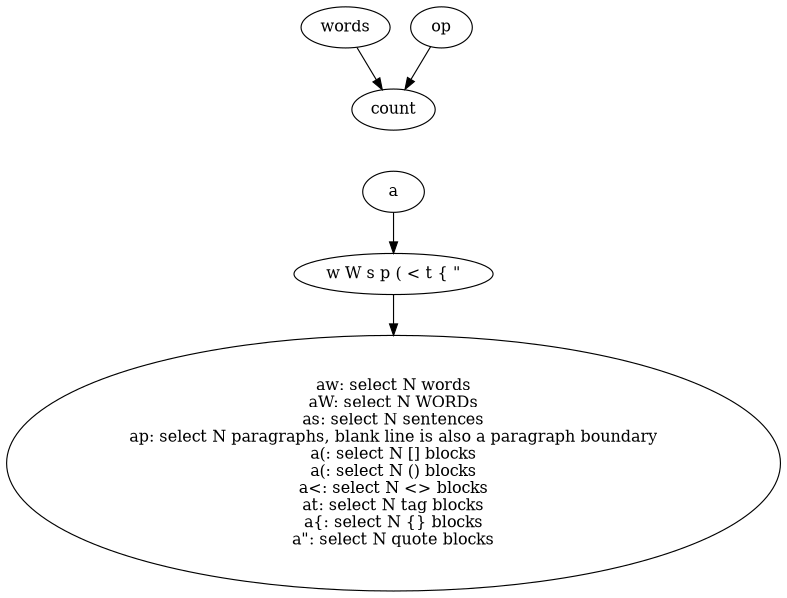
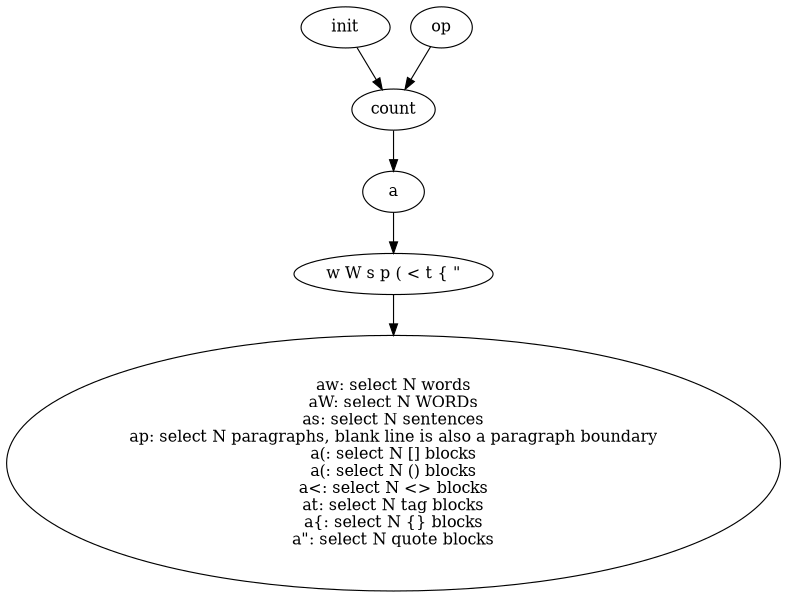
(346, 27) -> (346, 27)
none -> (394, 145)
